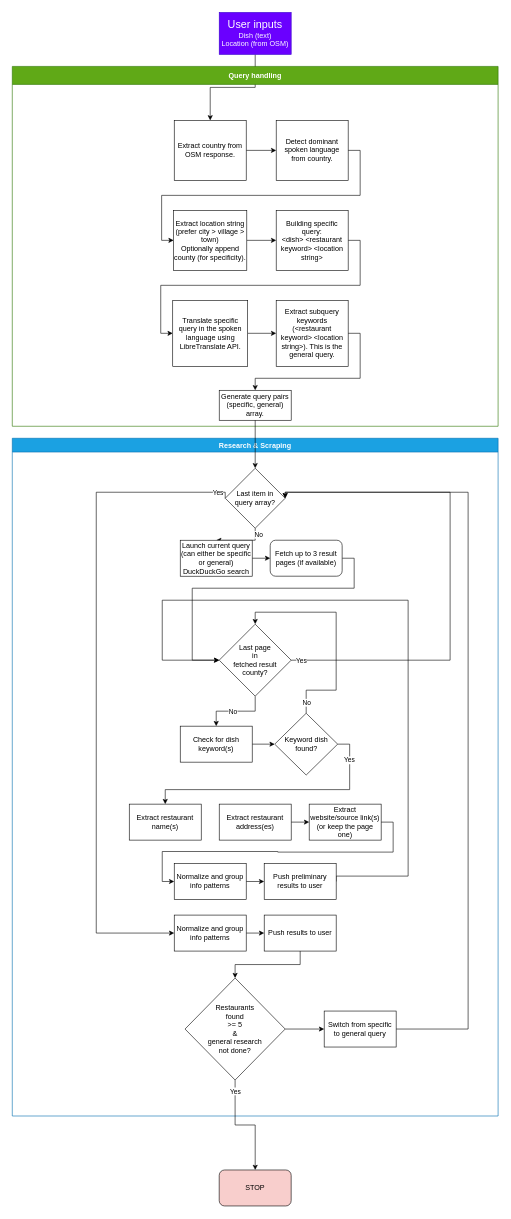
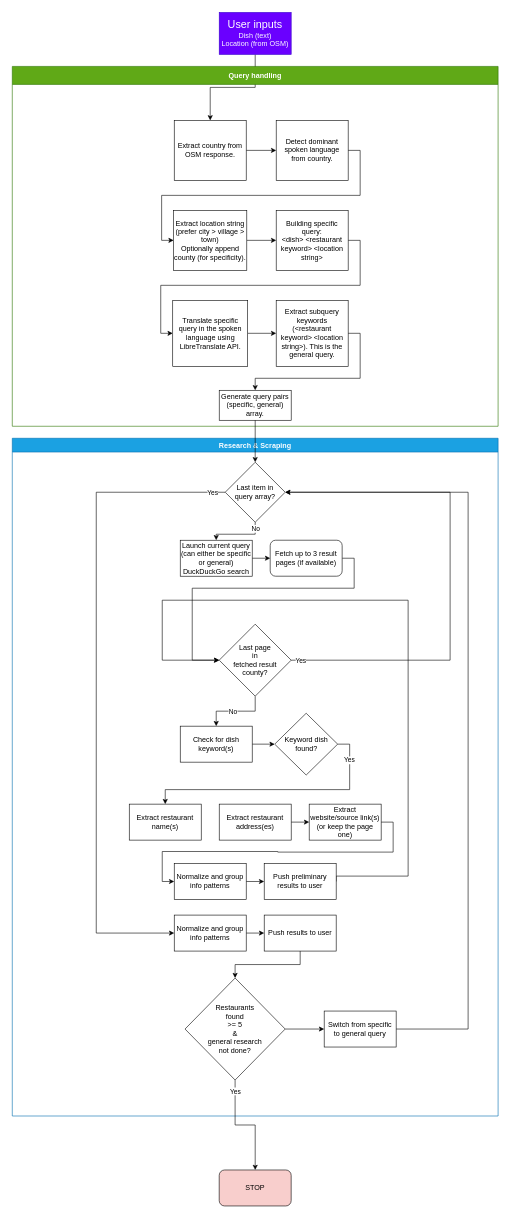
(255, 498) -> (255, 492)
(306, 698) -> none
